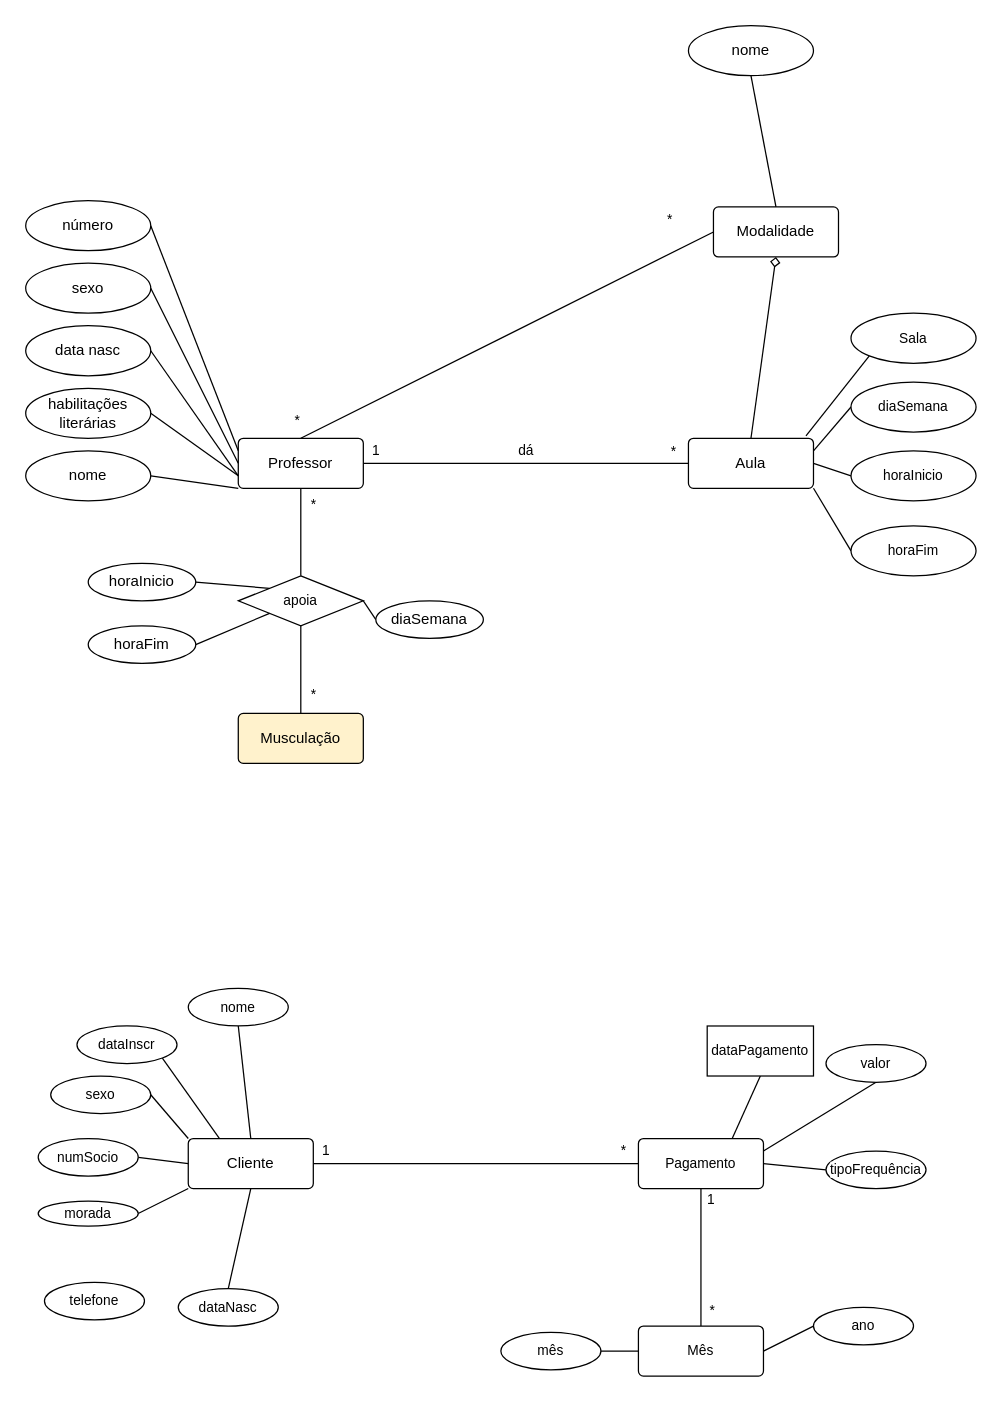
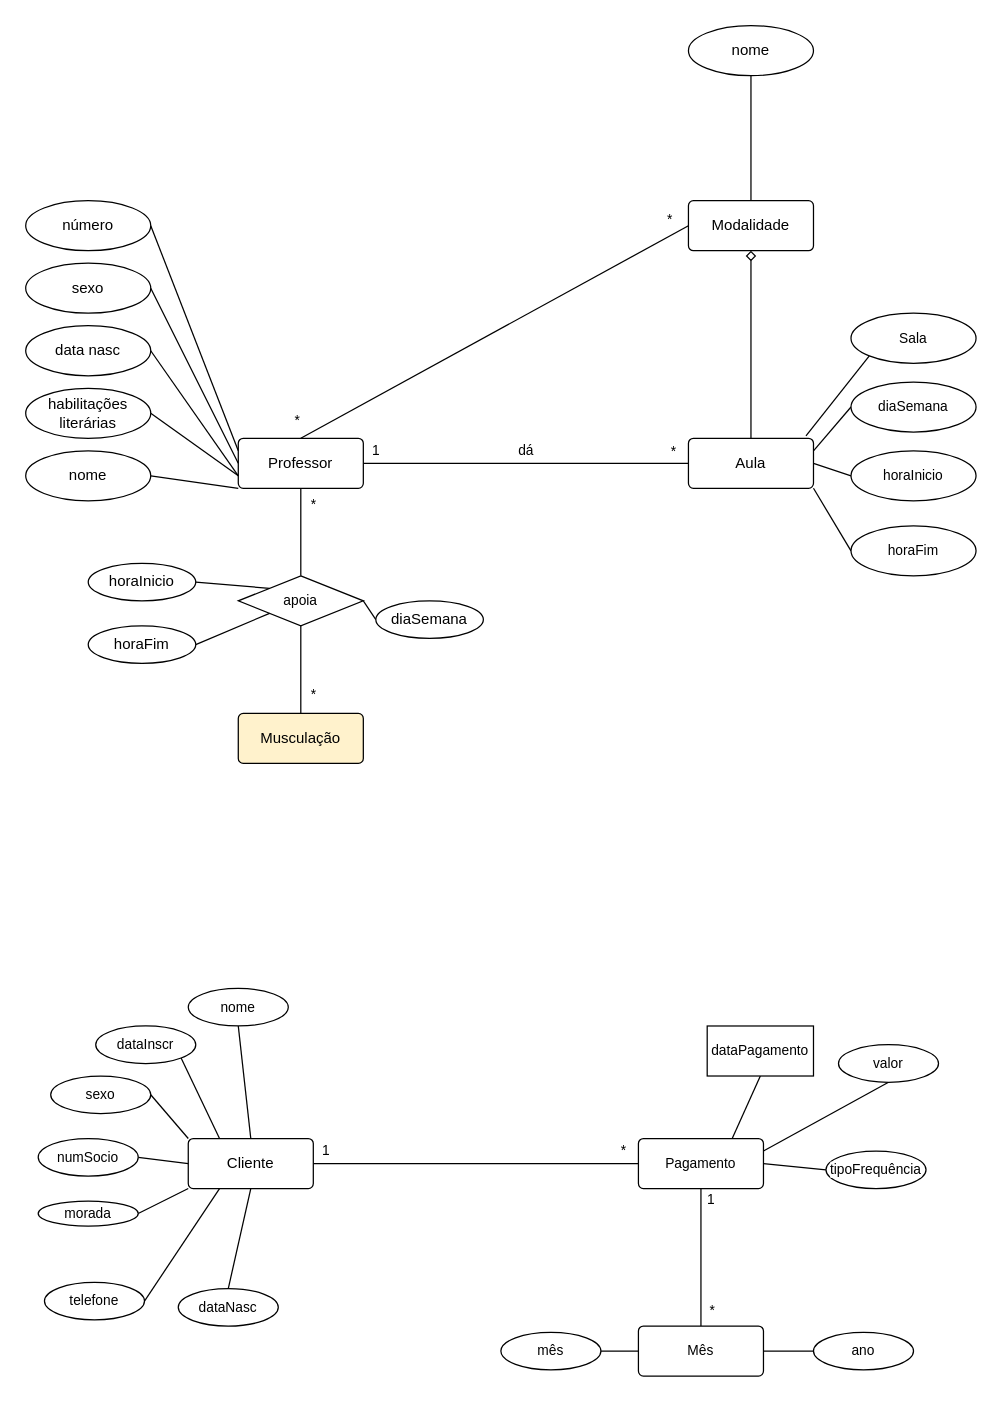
(776, 232) -> (751, 226)
(127, 1044) -> (146, 1044)
(876, 1063) -> (888, 1063)
none -> (182, 1245)
(863, 1326) -> (863, 1351)
